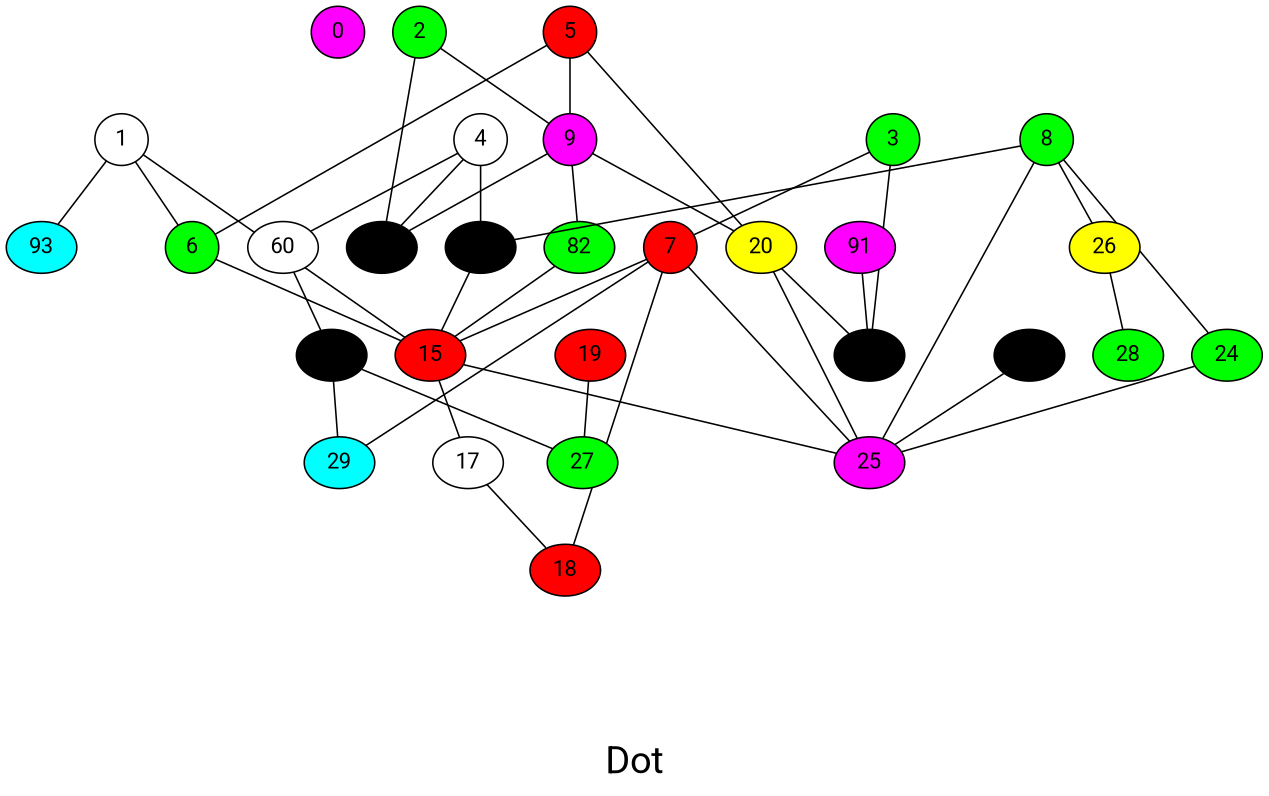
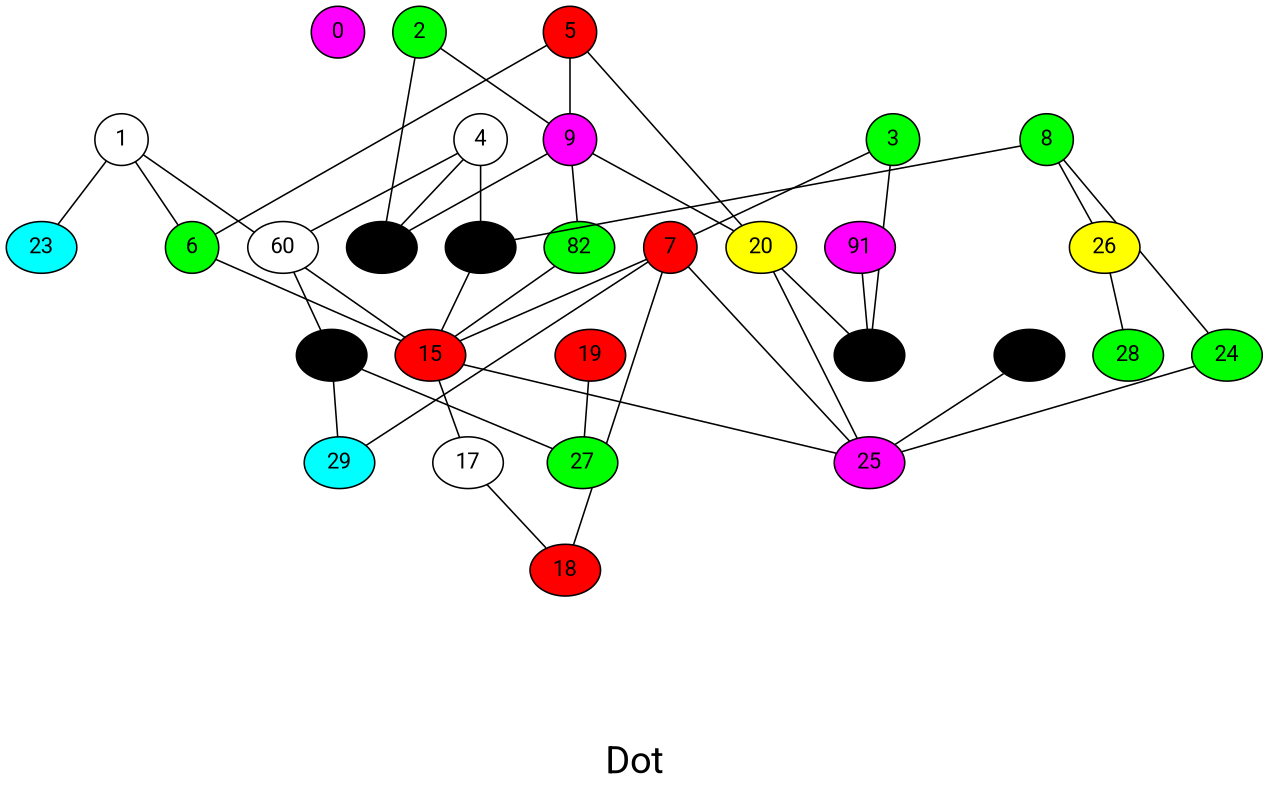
(42, 247) -> (42, 247)
(958, 301) -> none
